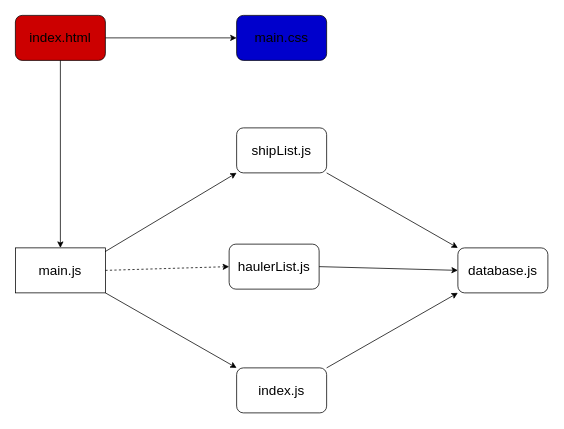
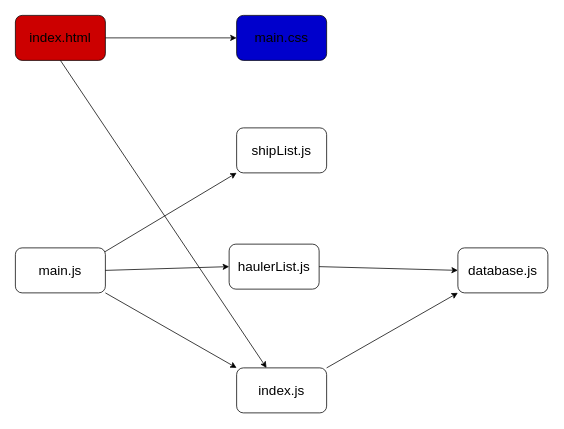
(60, 152) -> (162, 212)
(390, 209) -> none
(164, 269) -> (164, 269)
(60, 270) -> (60, 270)
